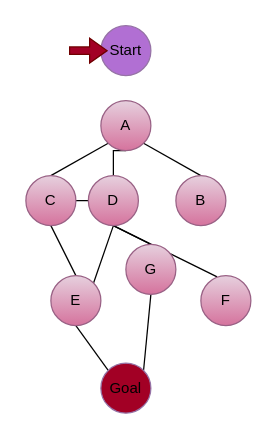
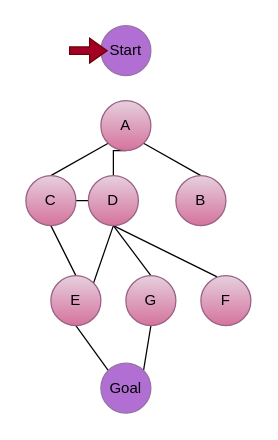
(151, 269) -> (151, 301)
(126, 388) -> (126, 388)
